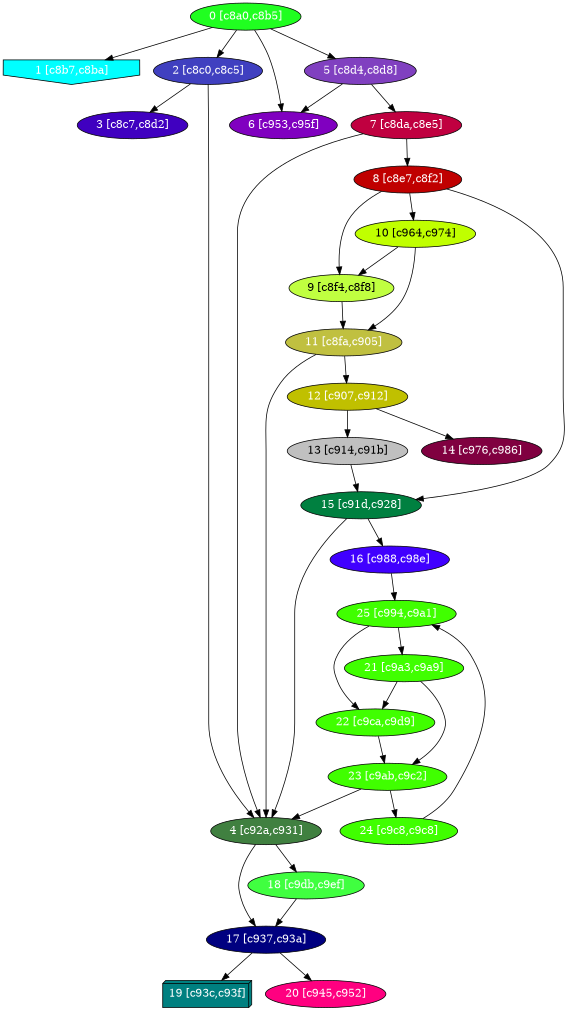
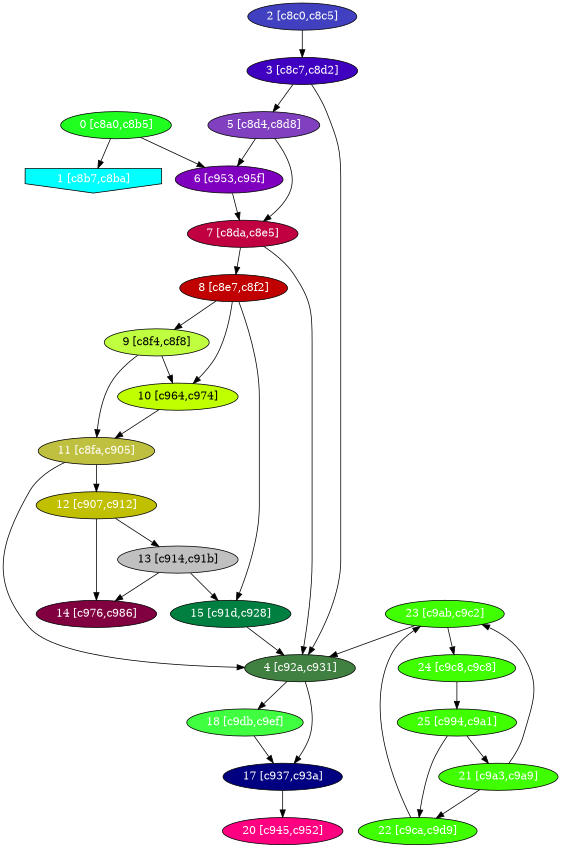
(229, 41) -> none
(300, 42) -> (285, 95)
none -> (235, 203)
(381, 259) -> (166, 366)
(209, 453) -> (341, 366)
(390, 560) -> none
none -> (140, 585)
(207, 994) -> none
